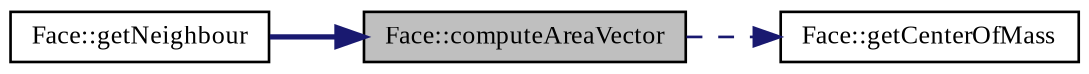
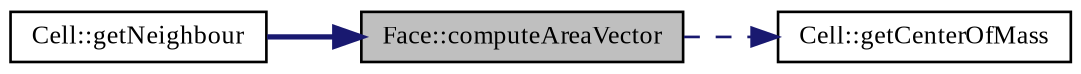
(140, 37) -> (138, 37)
(930, 37) -> (924, 37)
